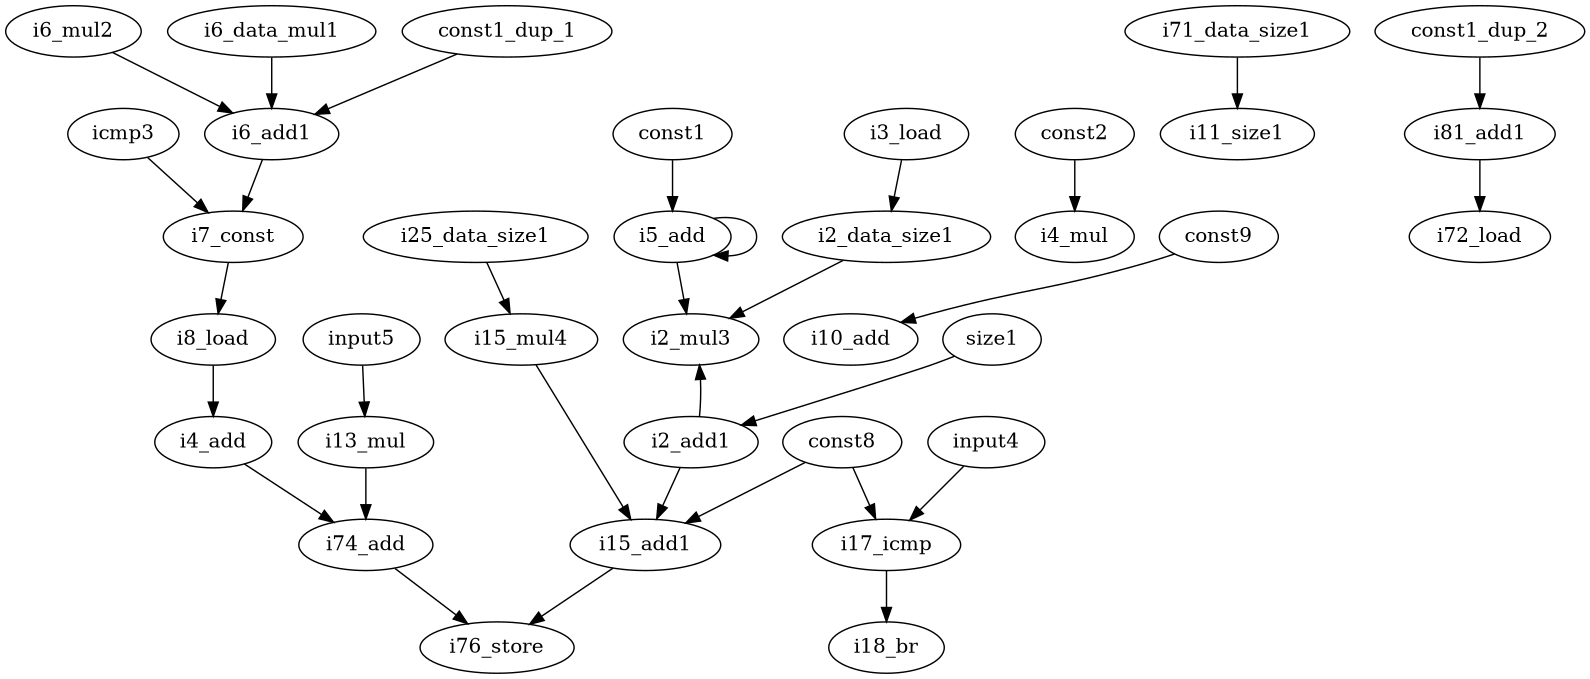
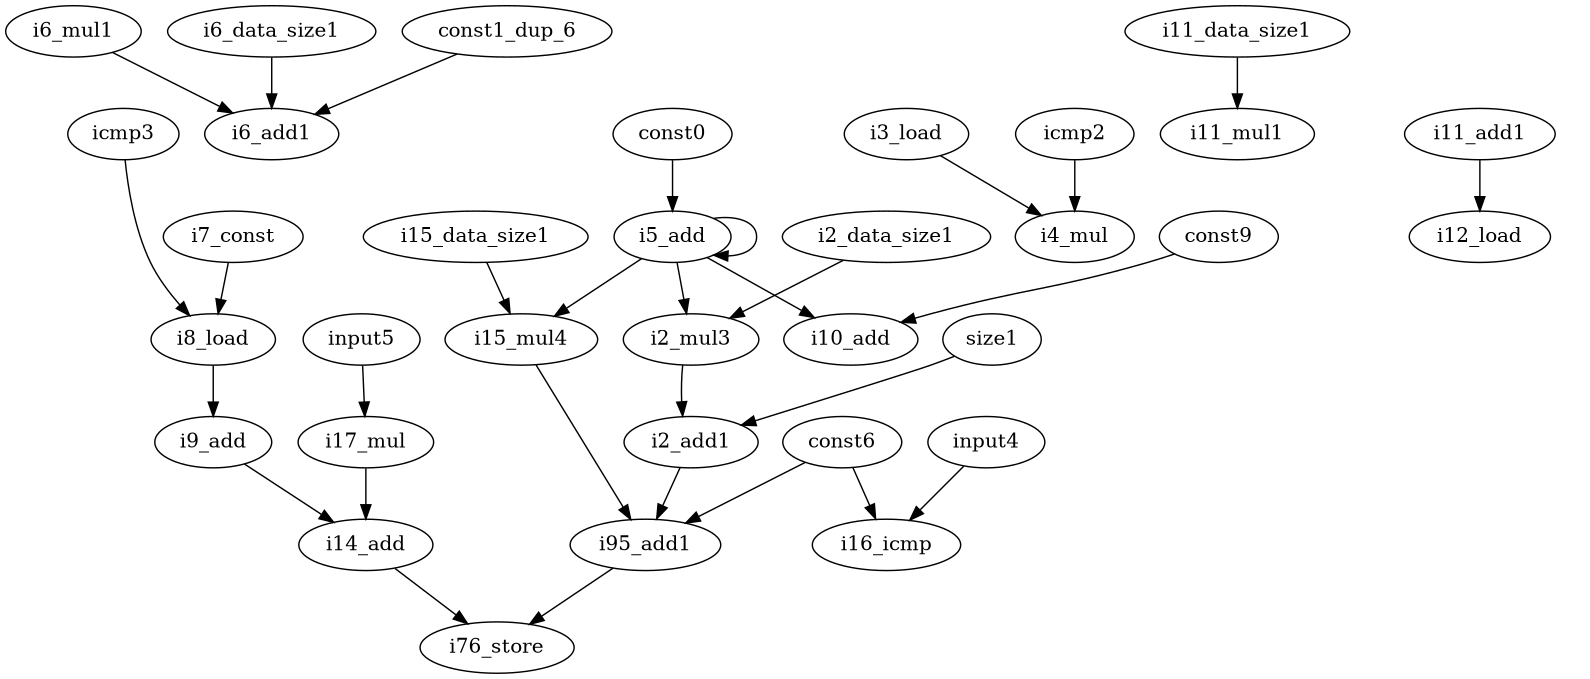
(73, 31) -> (73, 31)
(272, 31) -> (272, 31)
(507, 31) -> (507, 31)
(1237, 31) -> (1237, 31)
(1480, 31) -> none
(673, 134) -> (673, 134)
(1075, 134) -> (1075, 134)
(1237, 134) -> (1237, 134)
(1480, 134) -> (1480, 134)
(255, 178) -> none
(898, 178) -> (985, 182)
(173, 180) -> (140, 237)
(476, 237) -> (476, 237)
(1480, 237) -> (1480, 237)
none -> (604, 283)
none -> (754, 284)
(701, 398) -> (682, 383)
(213, 442) -> (213, 442)
(366, 442) -> (366, 442)
(842, 442) -> (842, 442)
(366, 545) -> (366, 545)
(645, 545) -> (645, 545)
(887, 545) -> (887, 545)
(887, 648) -> none
